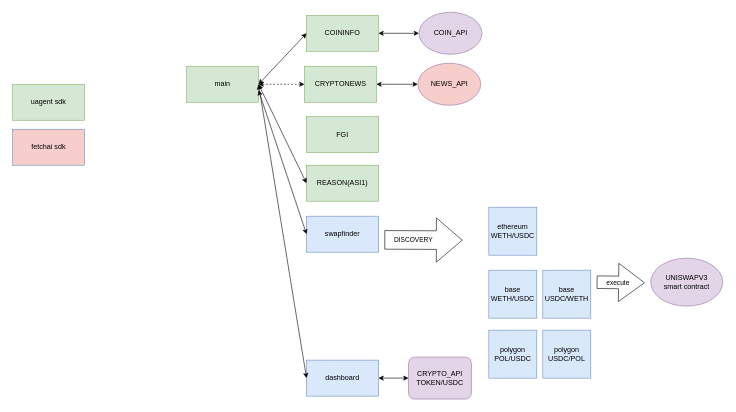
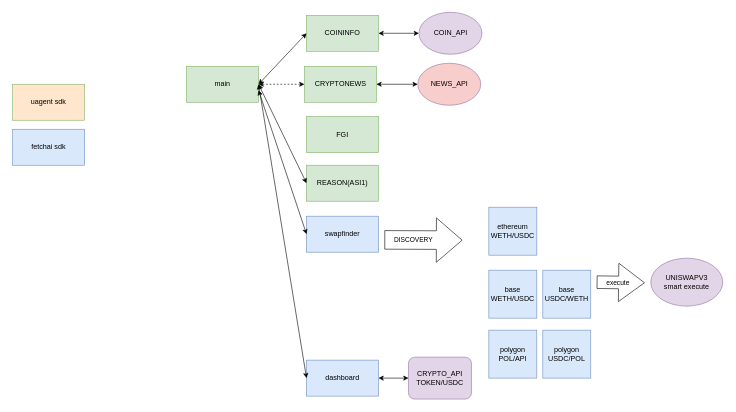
(48, 102) -> (48, 102)
(48, 147) -> (48, 147)
(687, 282) -> (687, 282)
(513, 354) -> (513, 354)
